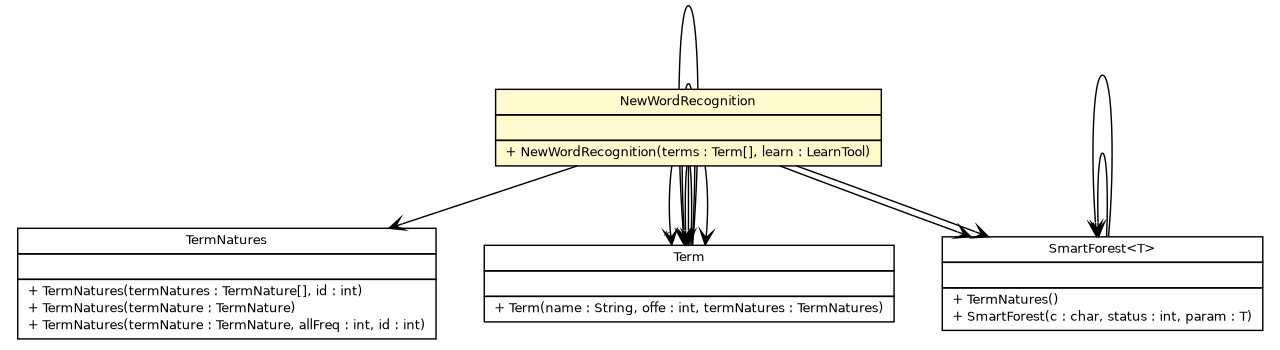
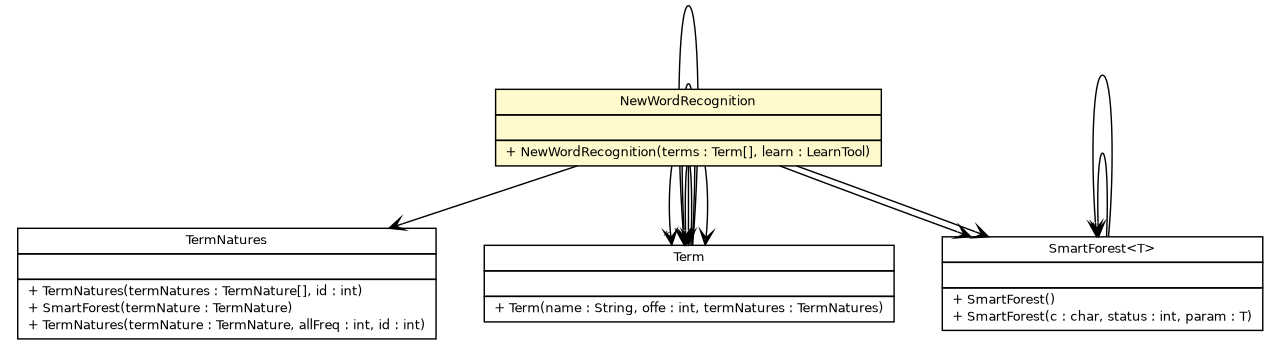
(1006, 300) -> (1004, 300)
(162, 308) -> (160, 308)
